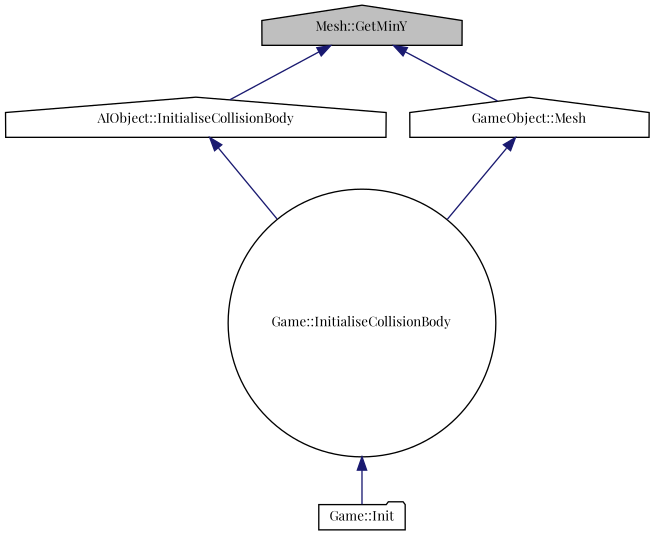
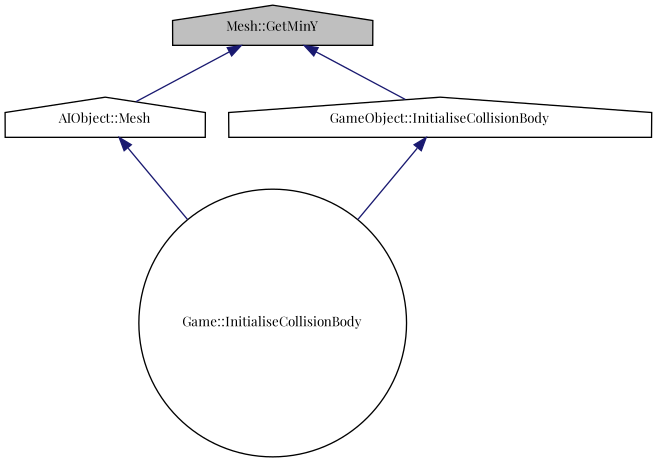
(196, 119) -> (105, 119)
(529, 119) -> (440, 119)
(362, 517) -> none
